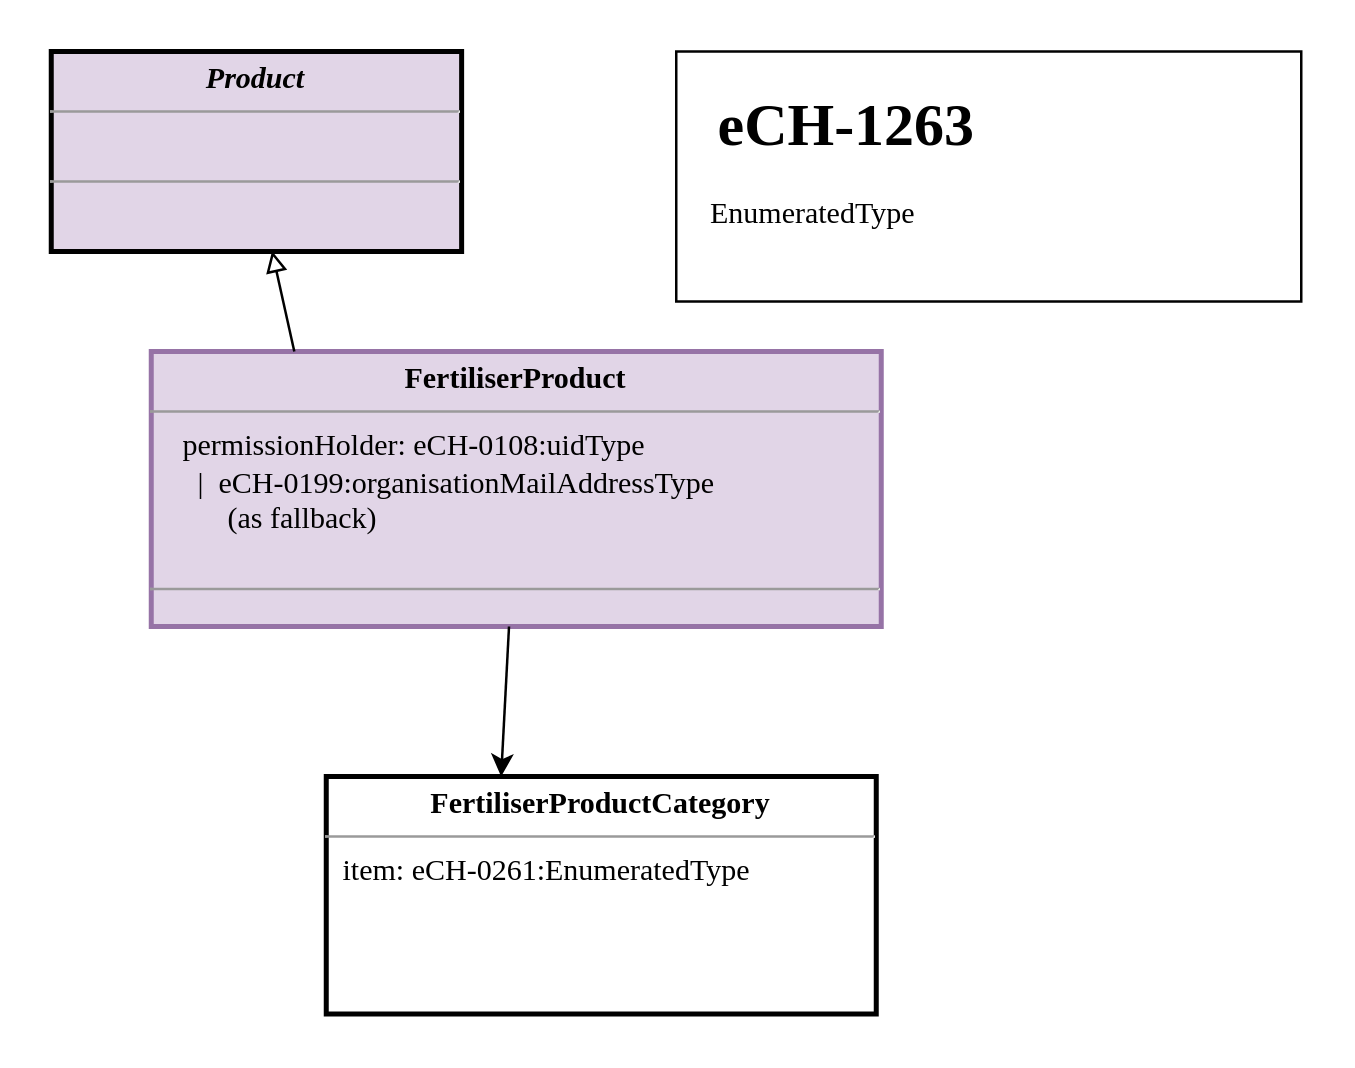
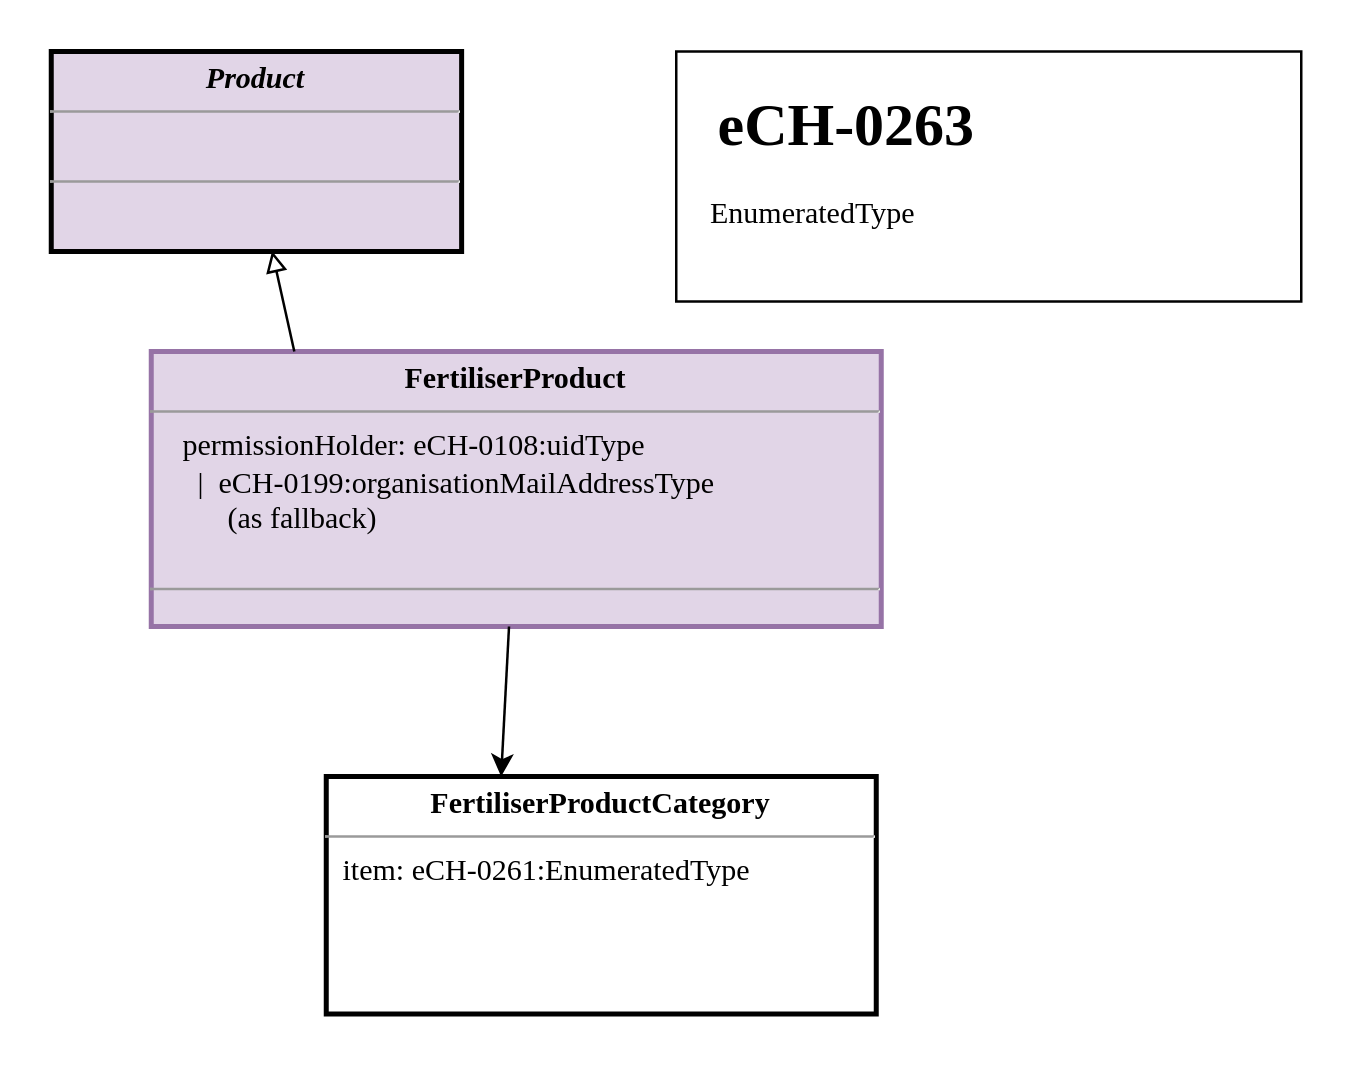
(786, 69) -> (786, 69)
